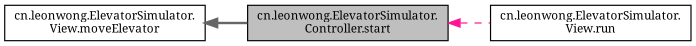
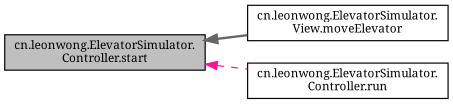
(232, 23) -> (232, 37)
(591, 23) -> (348, 81)
